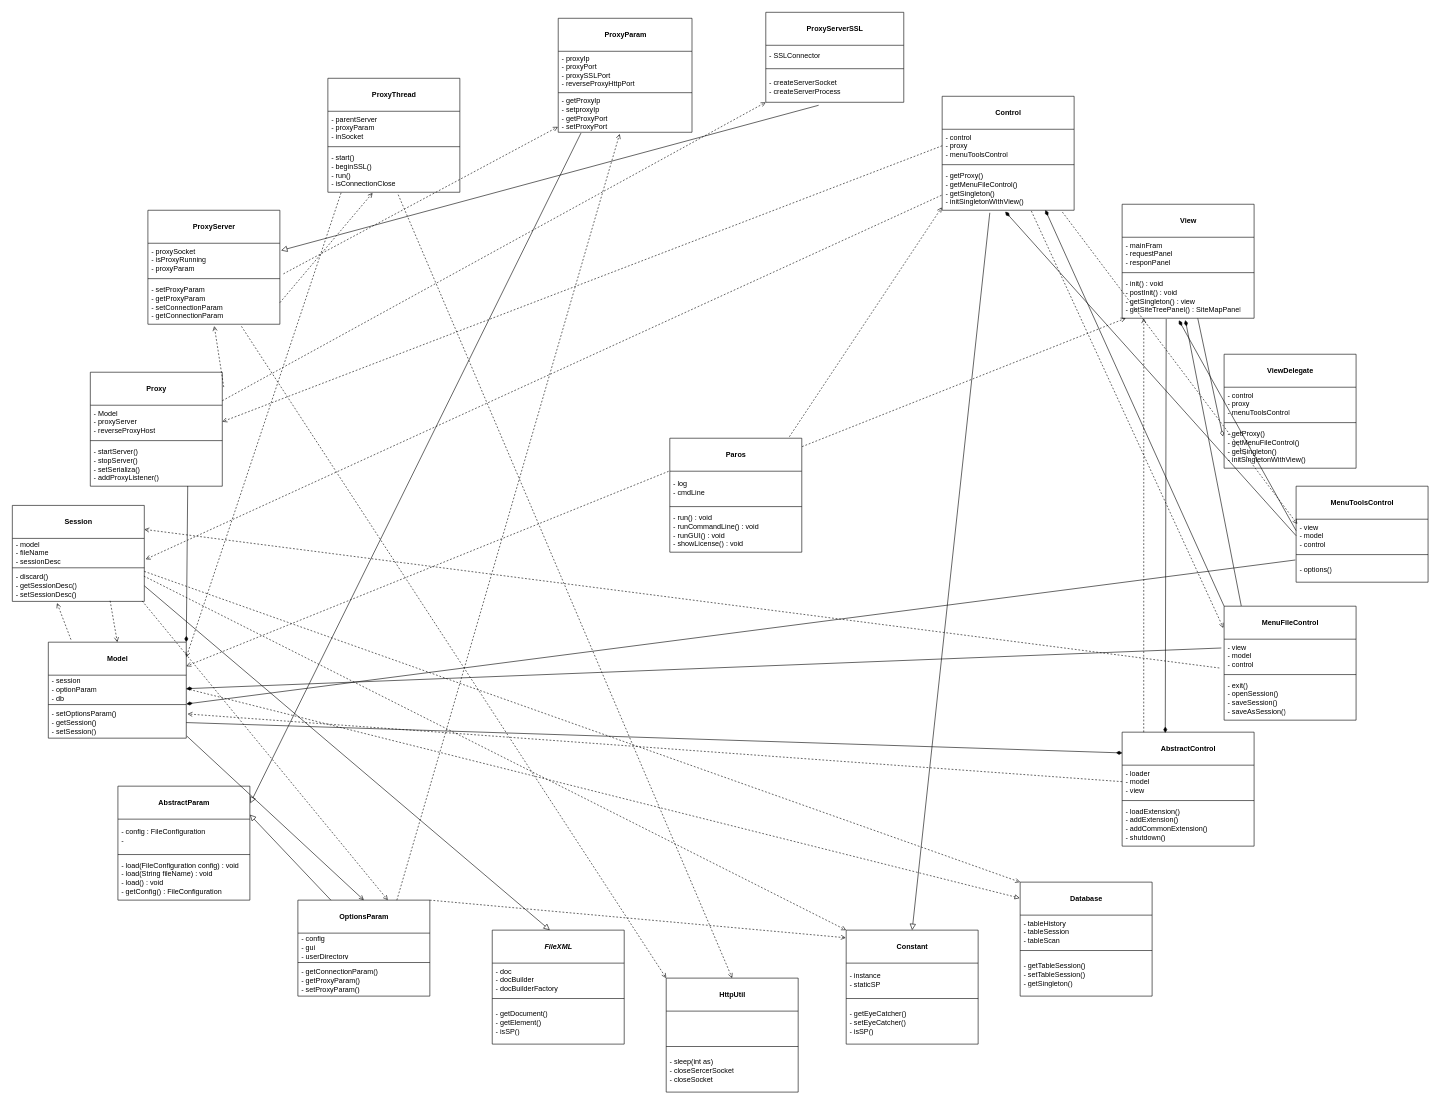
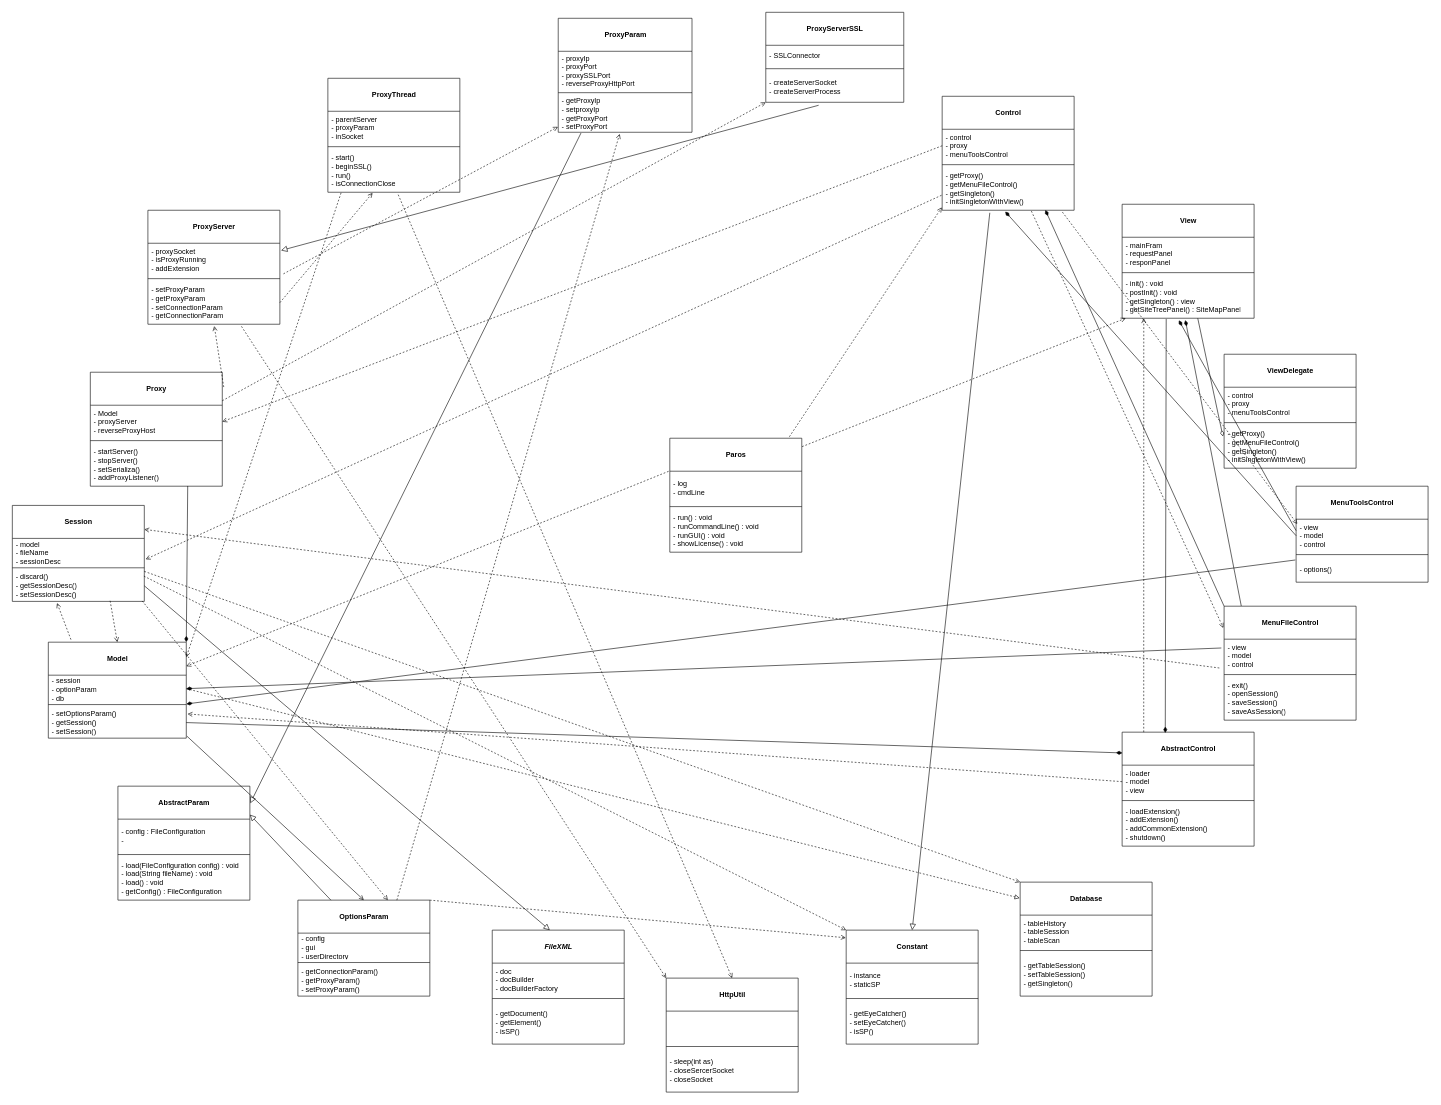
(181, 260) -> (181, 260)
